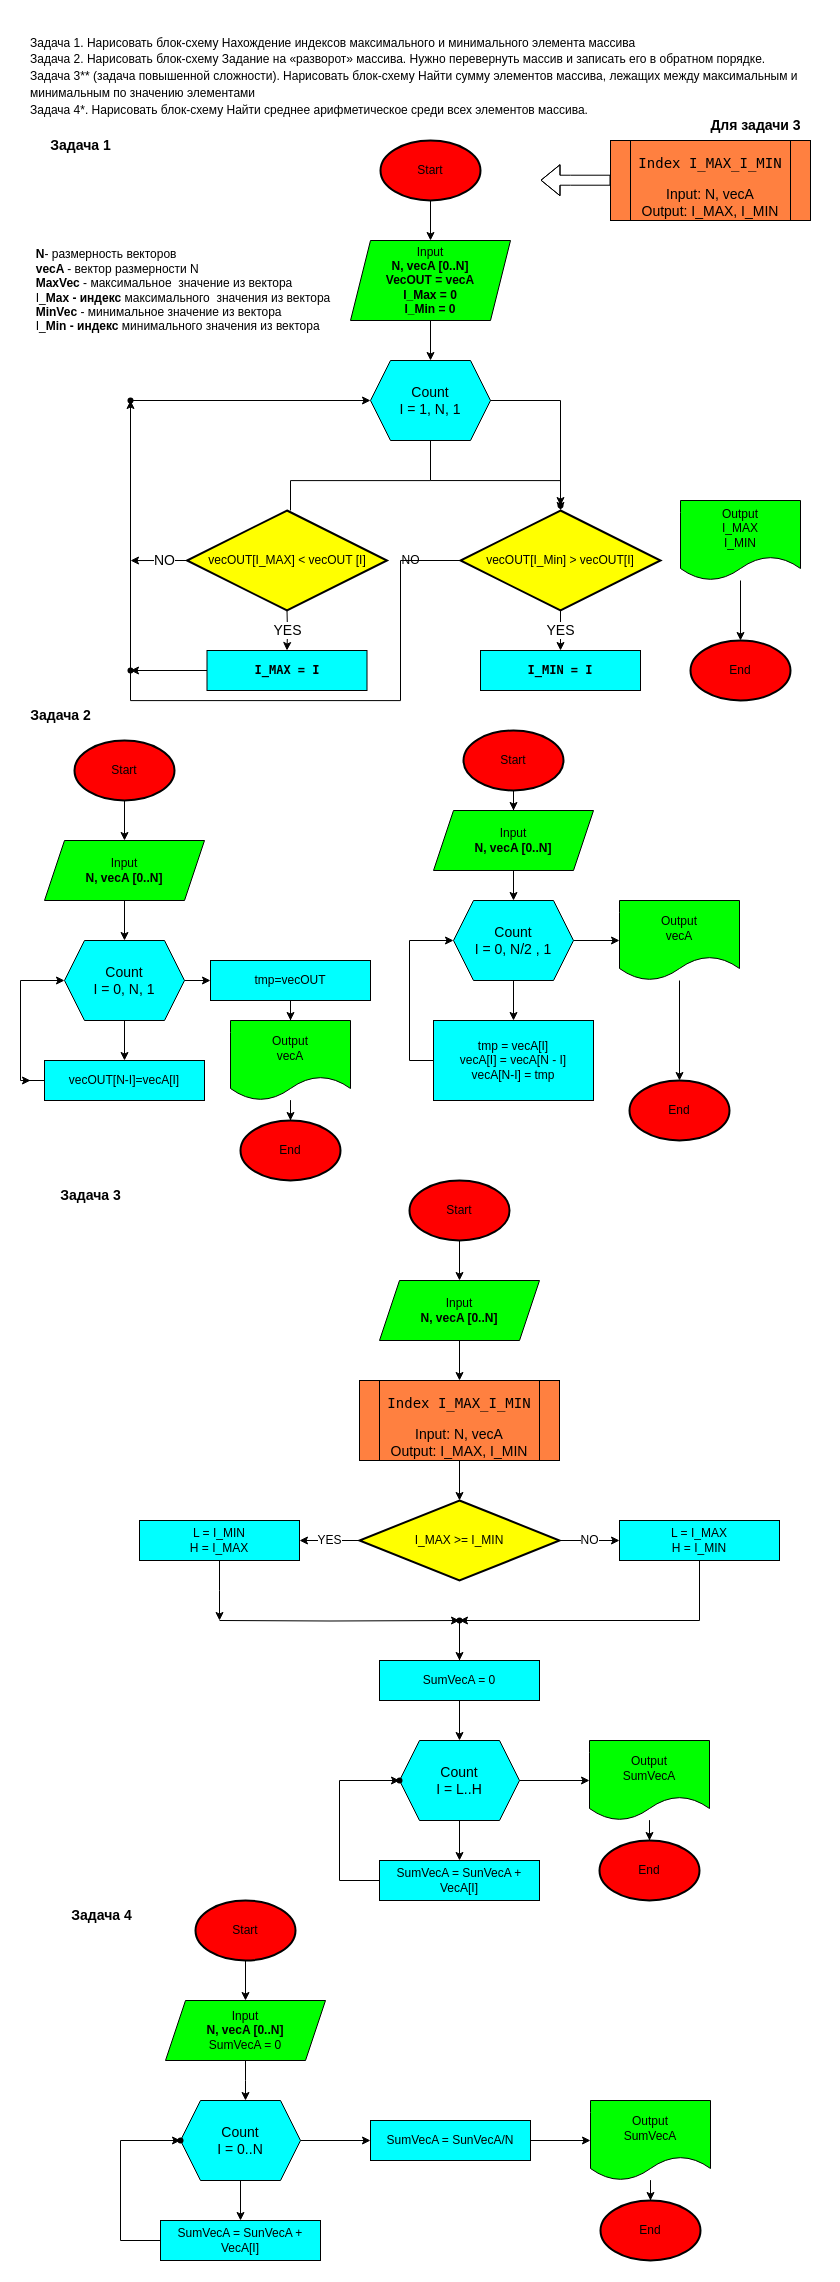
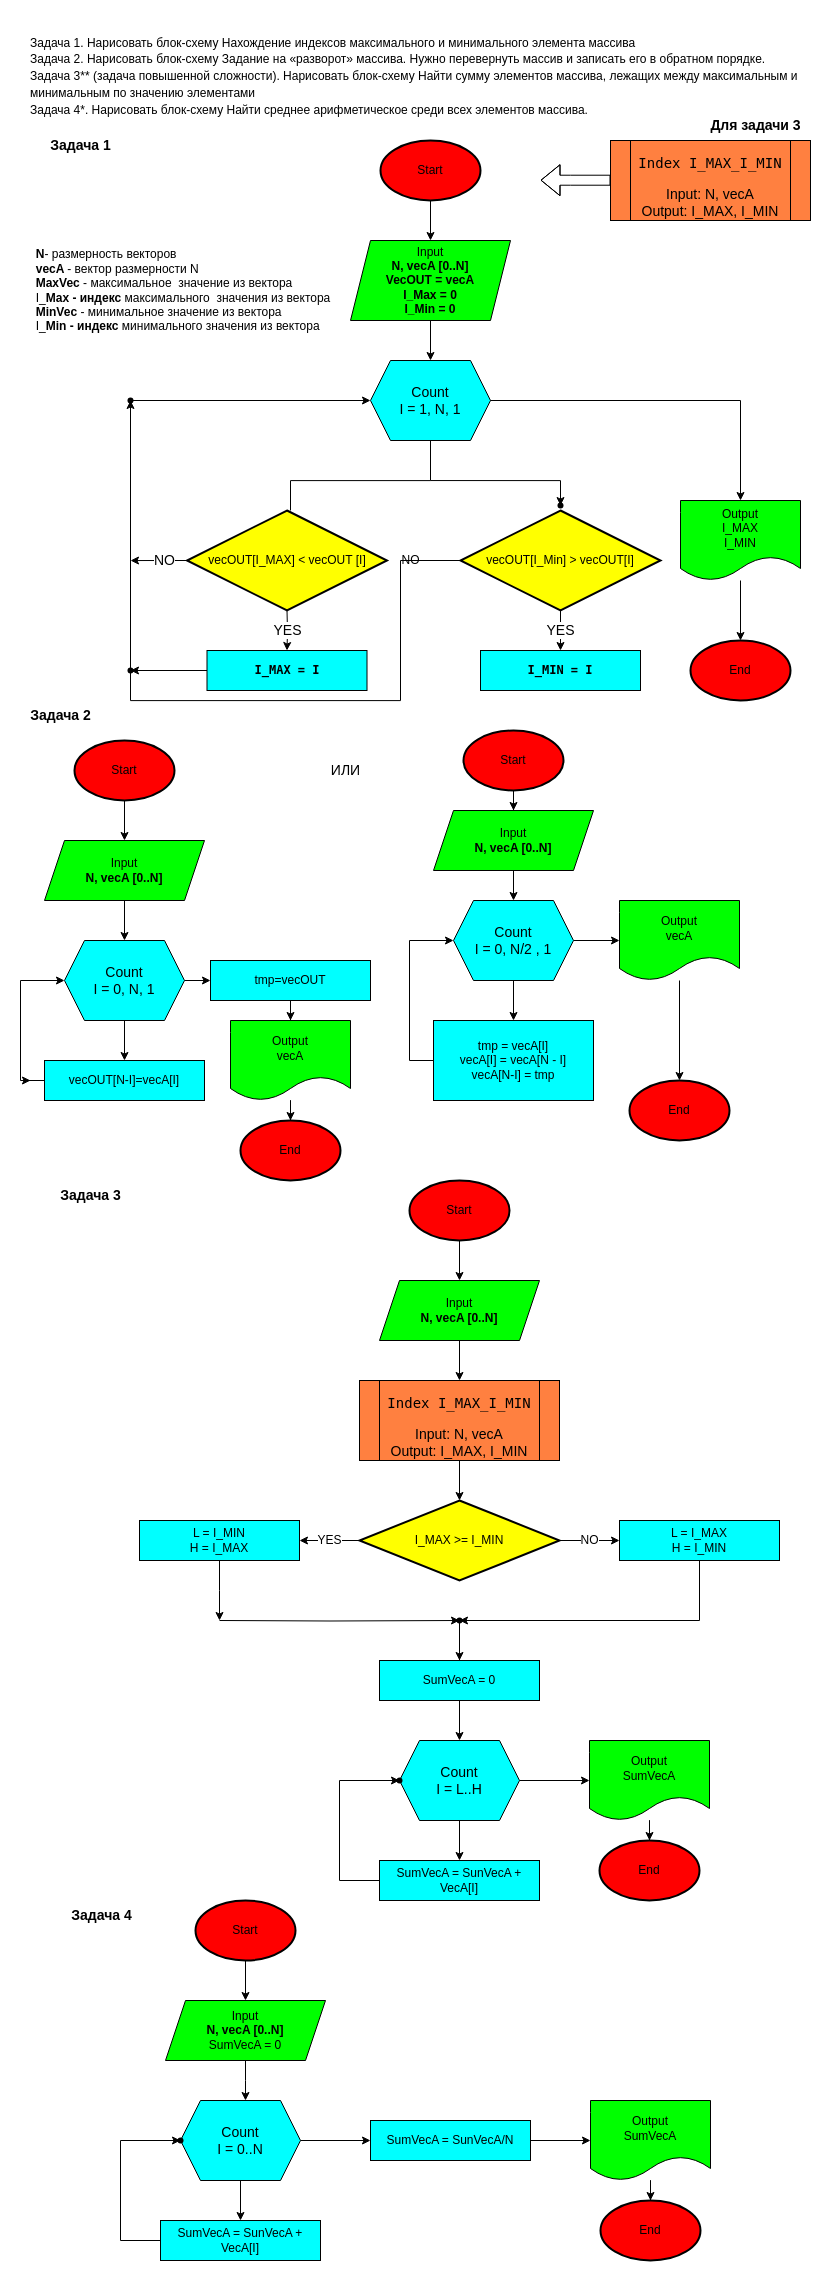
(561, 438) -> (696, 401)
none -> (346, 771)
